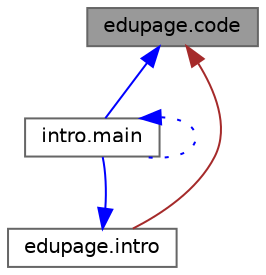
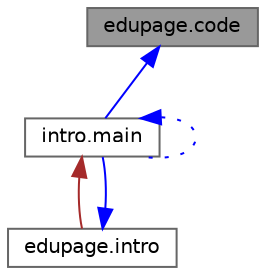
(212, 162) -> (79, 203)
